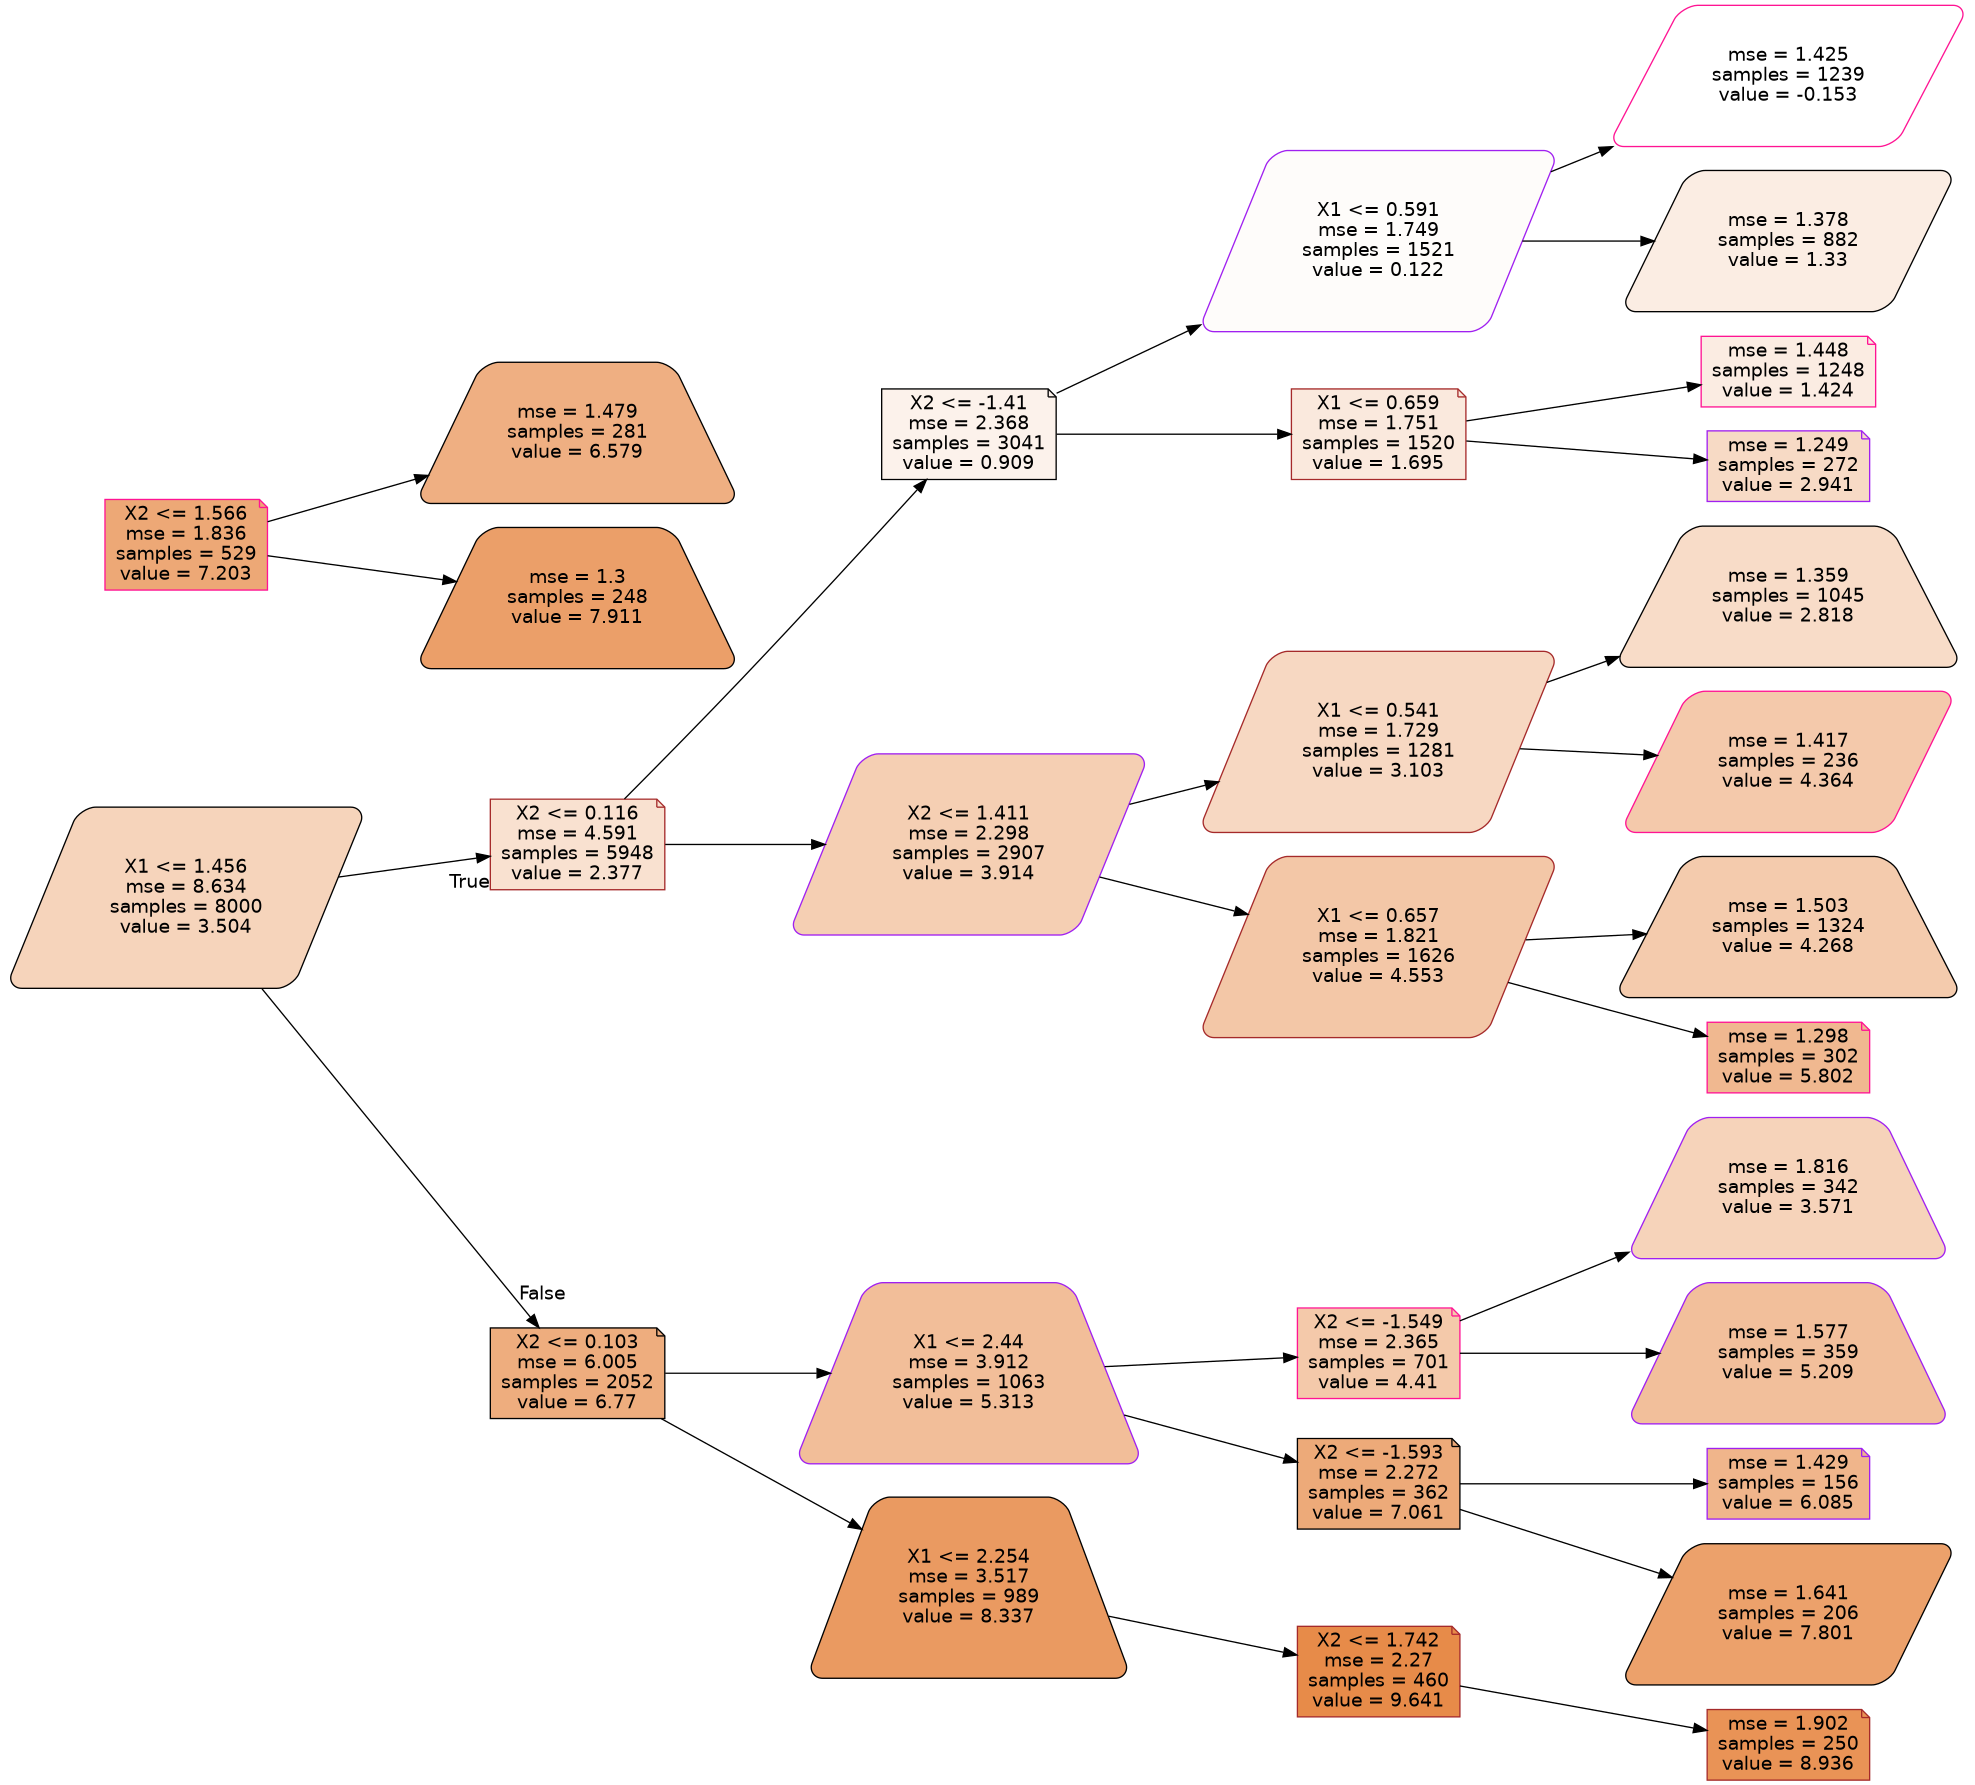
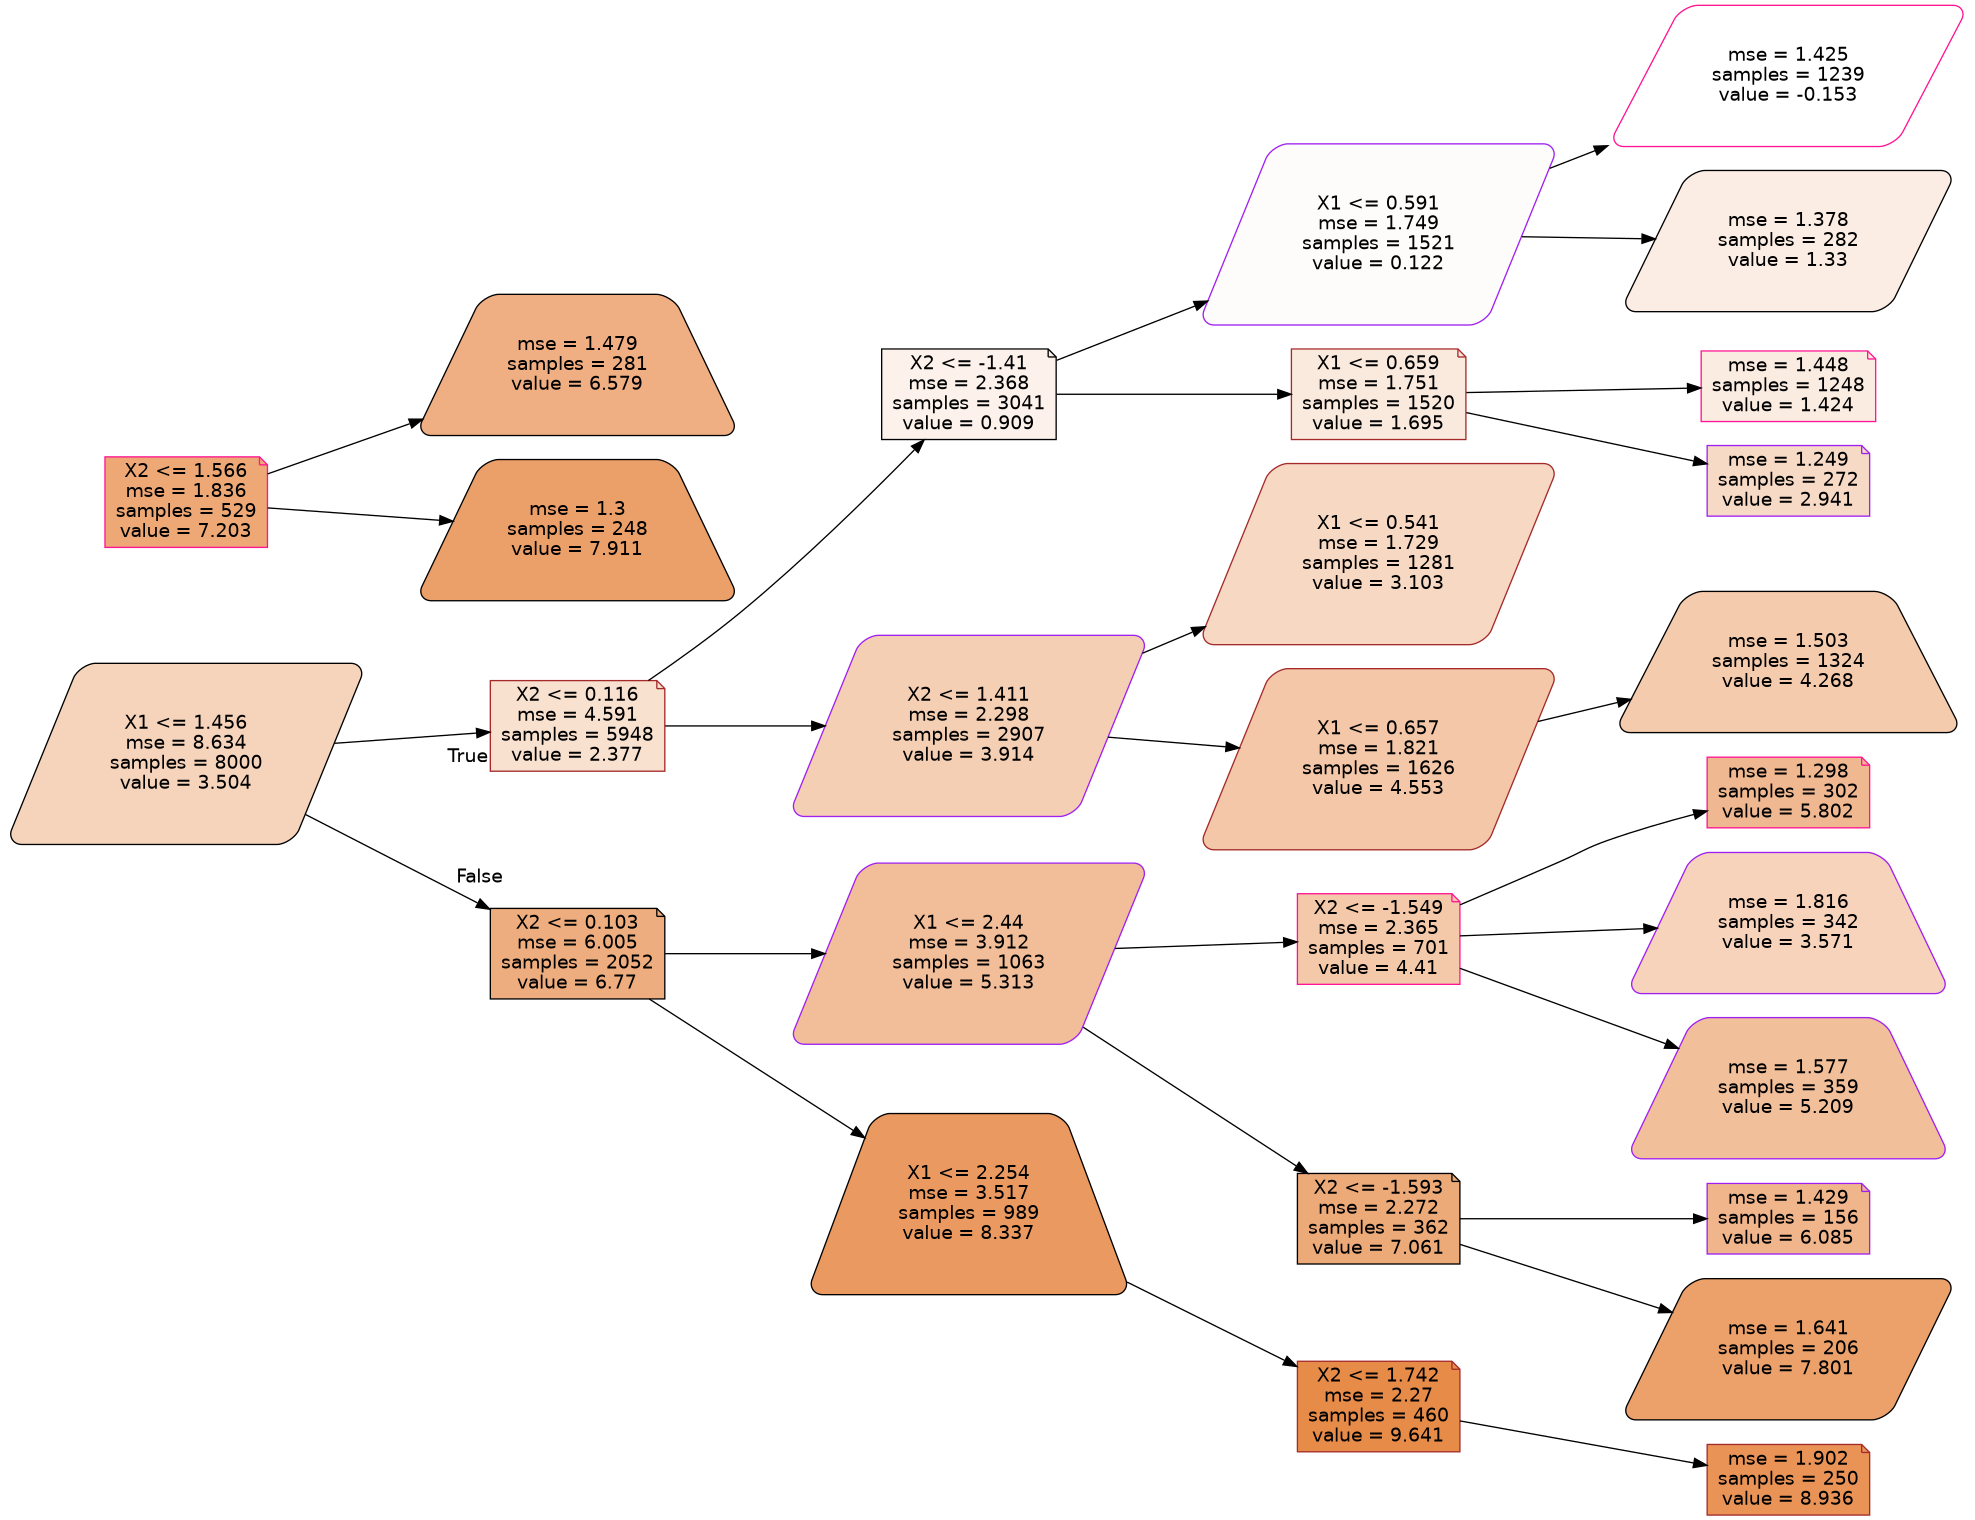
(1788, 241) -> (1788, 241)
(1788, 597) -> none
(1788, 762) -> none
(1601, 1008) -> (1575, 855)
(969, 1373) -> (969, 954)
